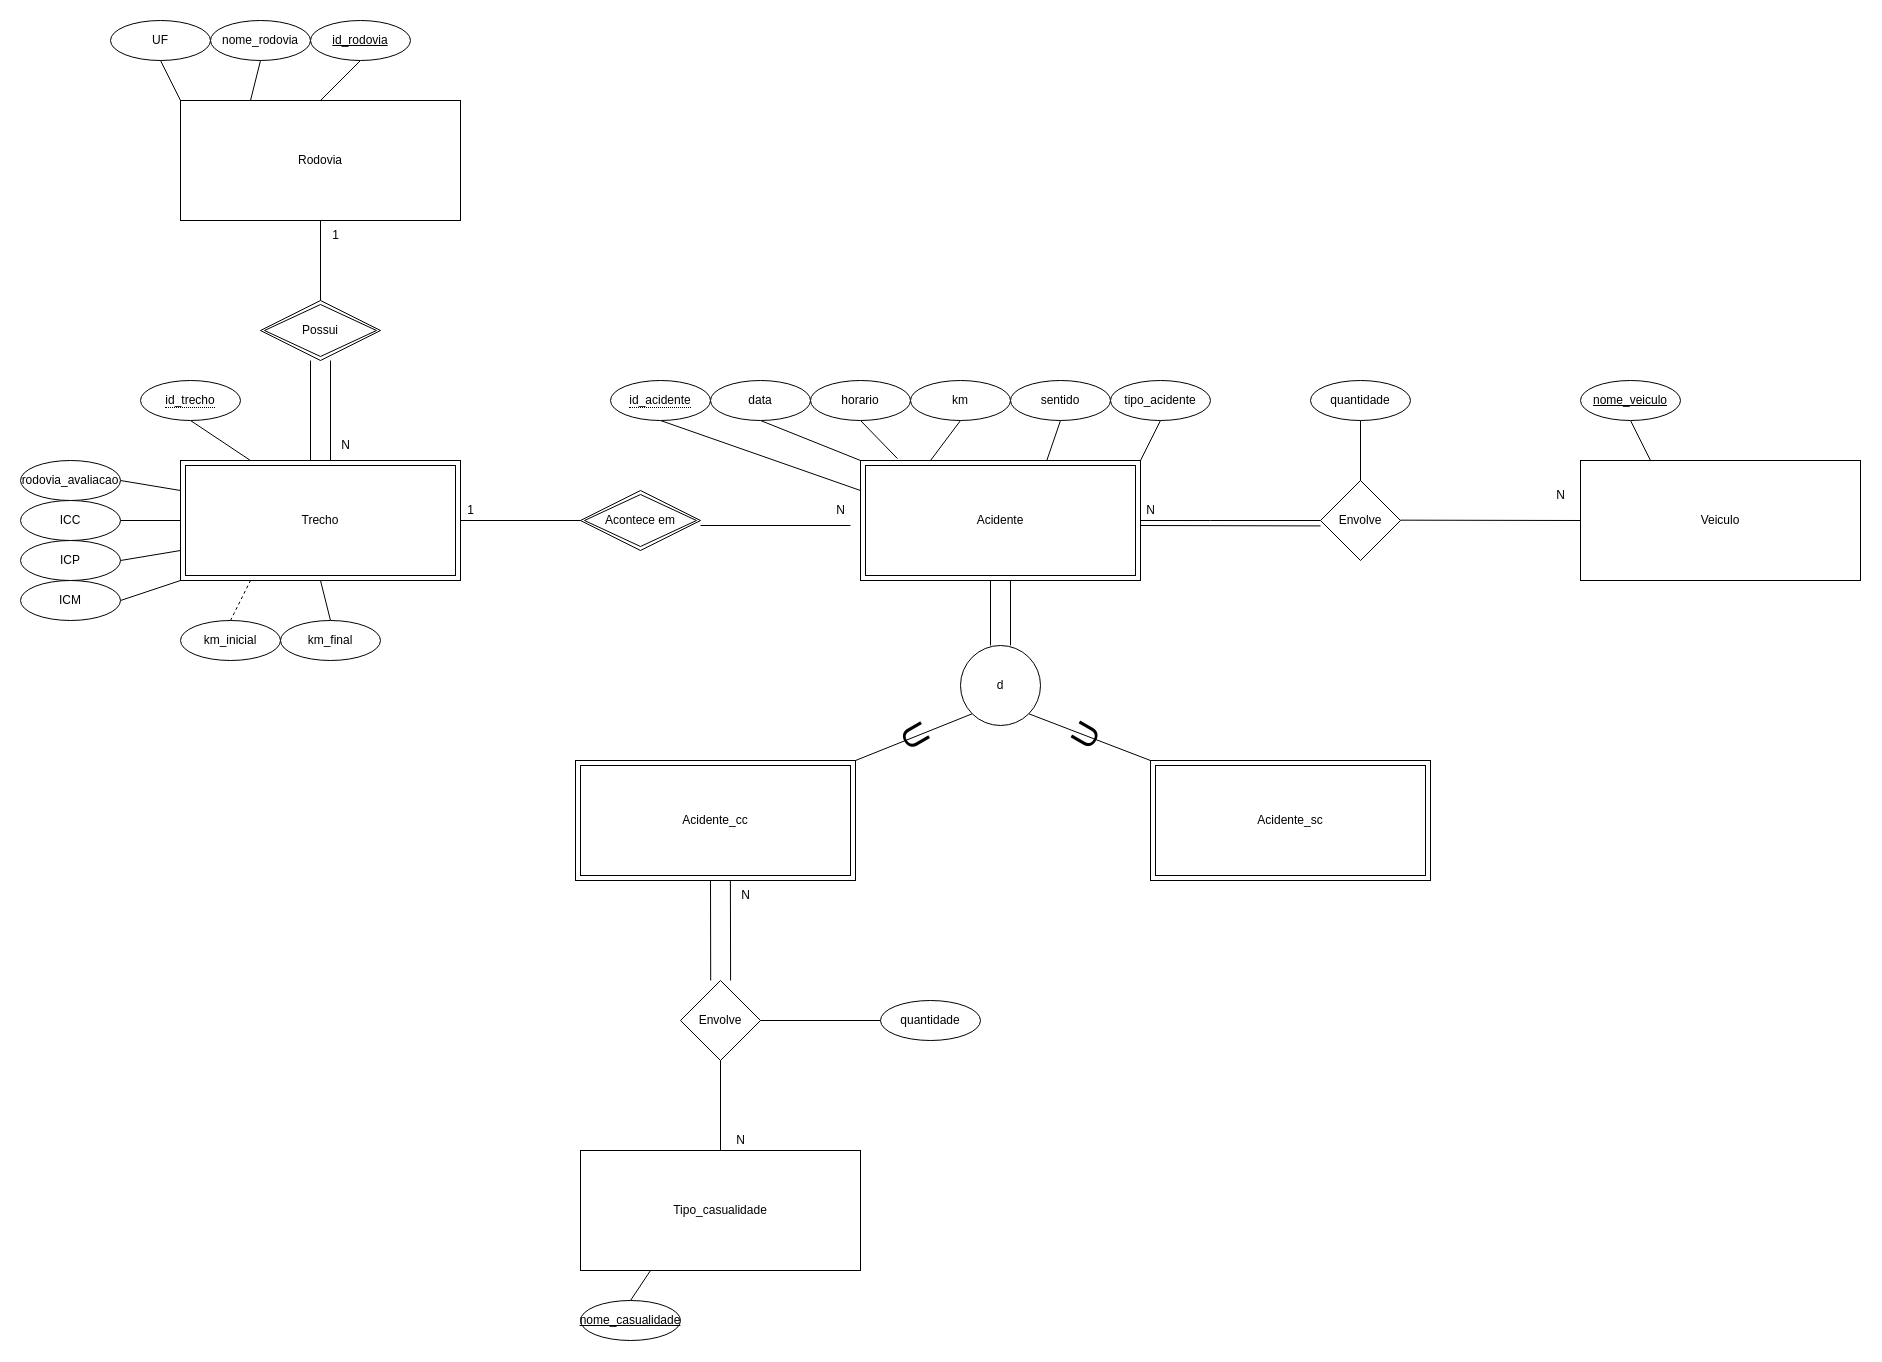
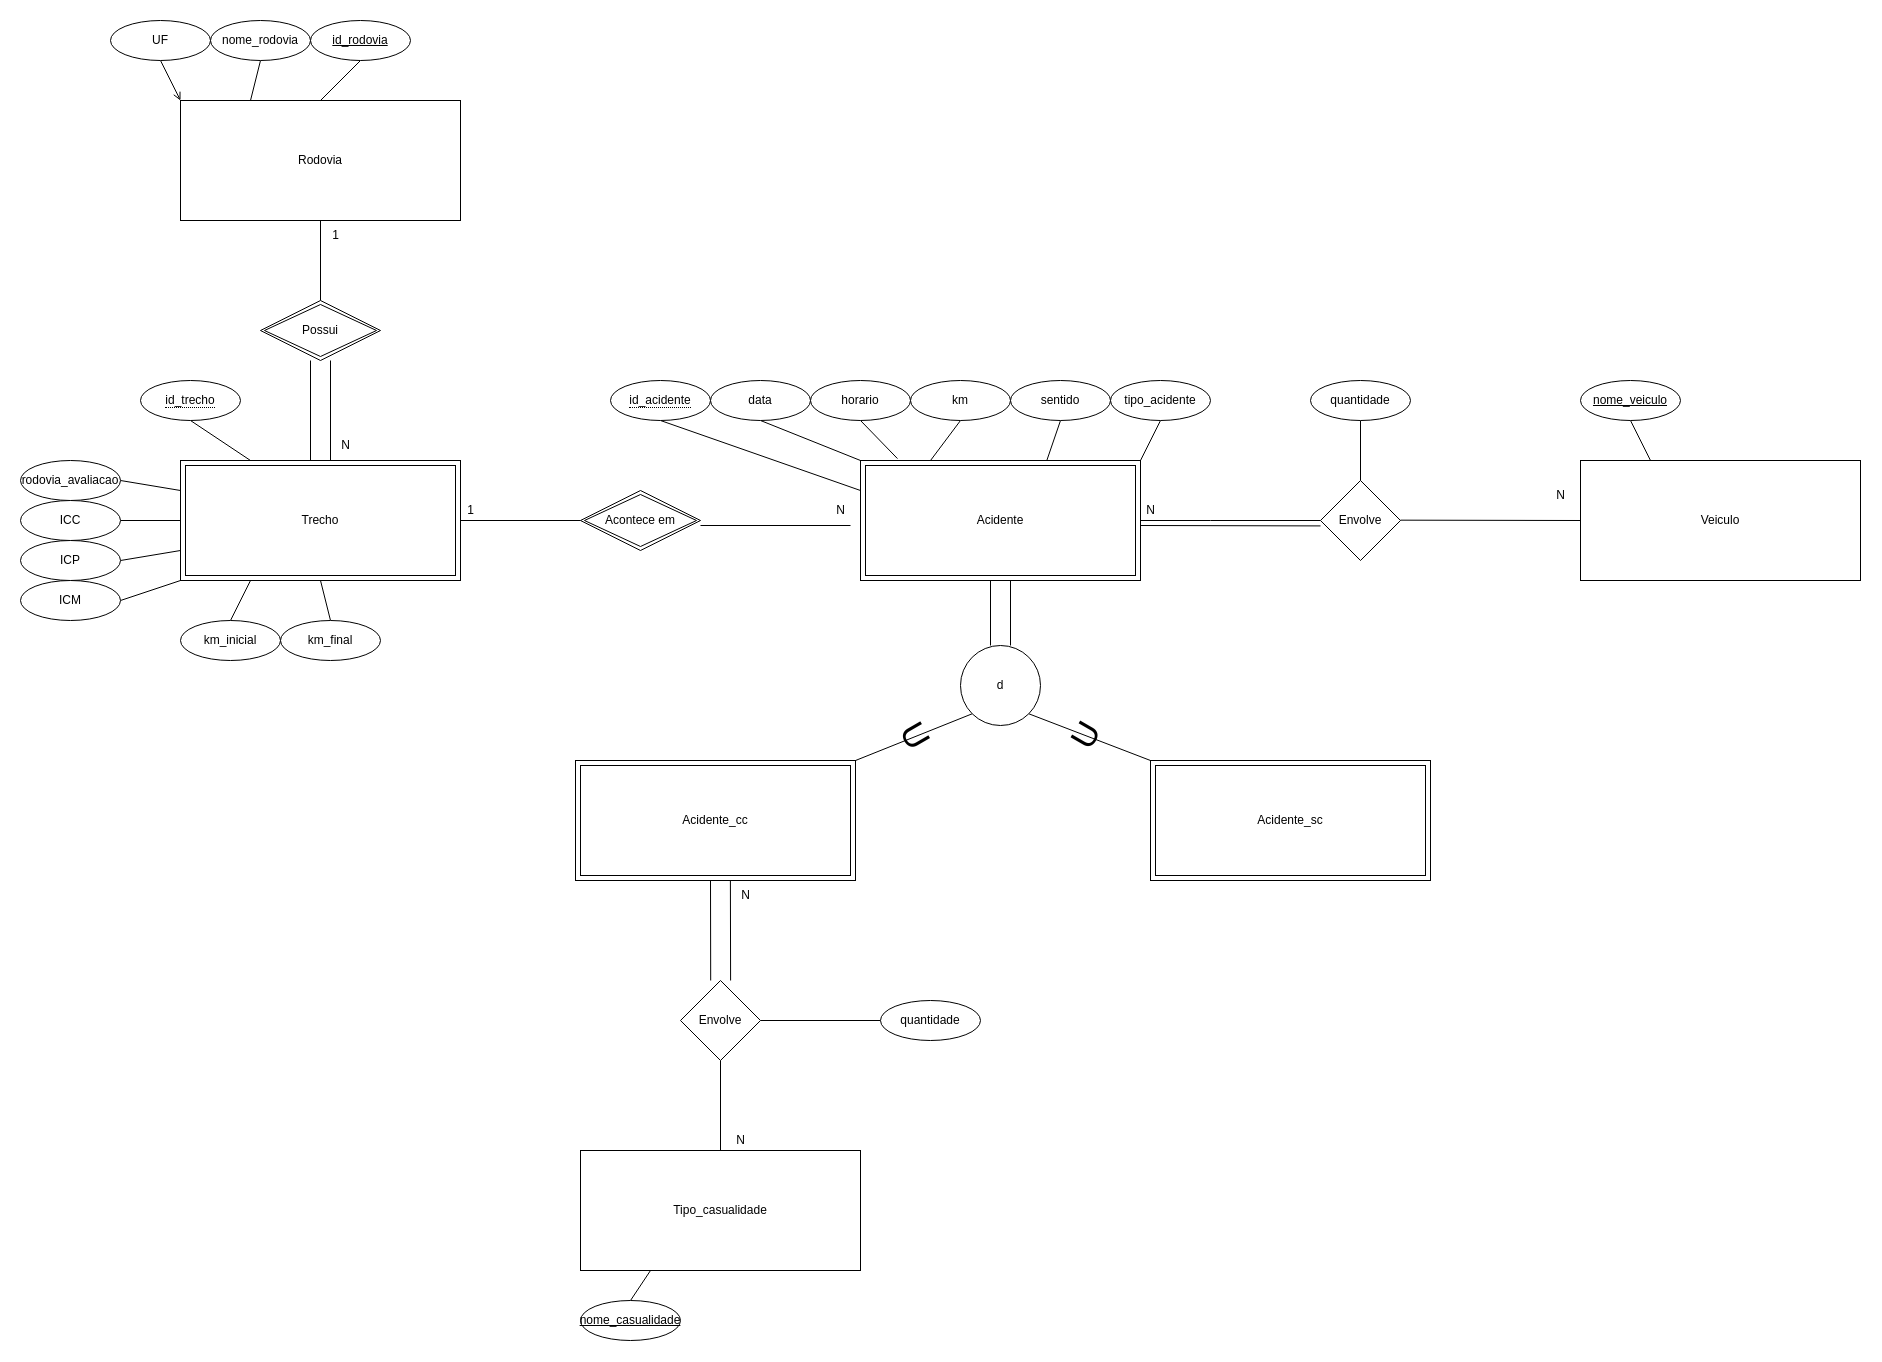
(179, 97) -> (178, 96)
(241, 600) -> (241, 600)
